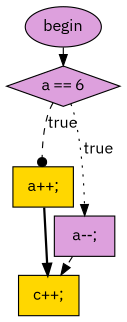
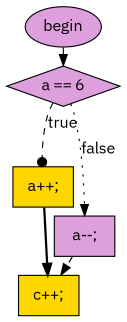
(99, 149) -> (99, 149)
